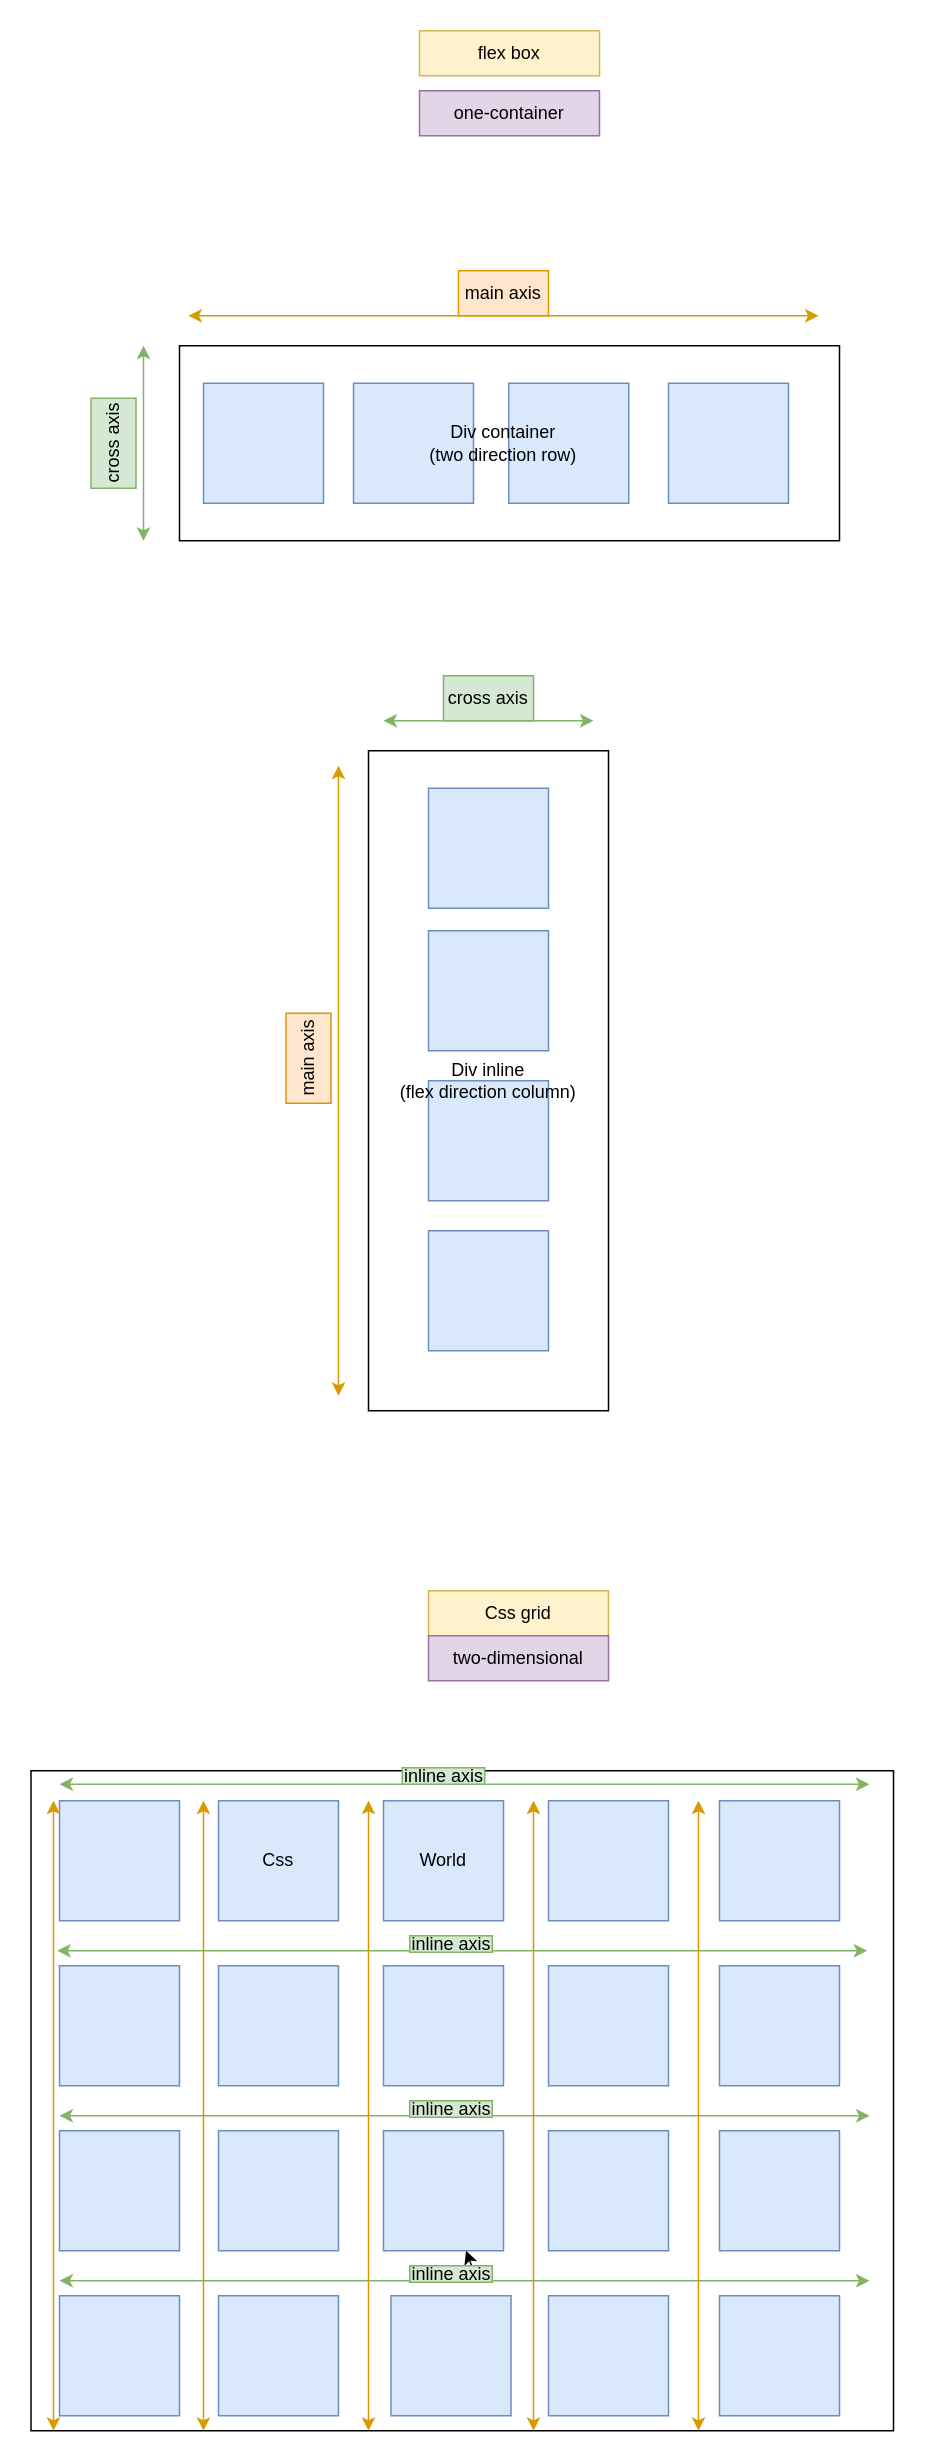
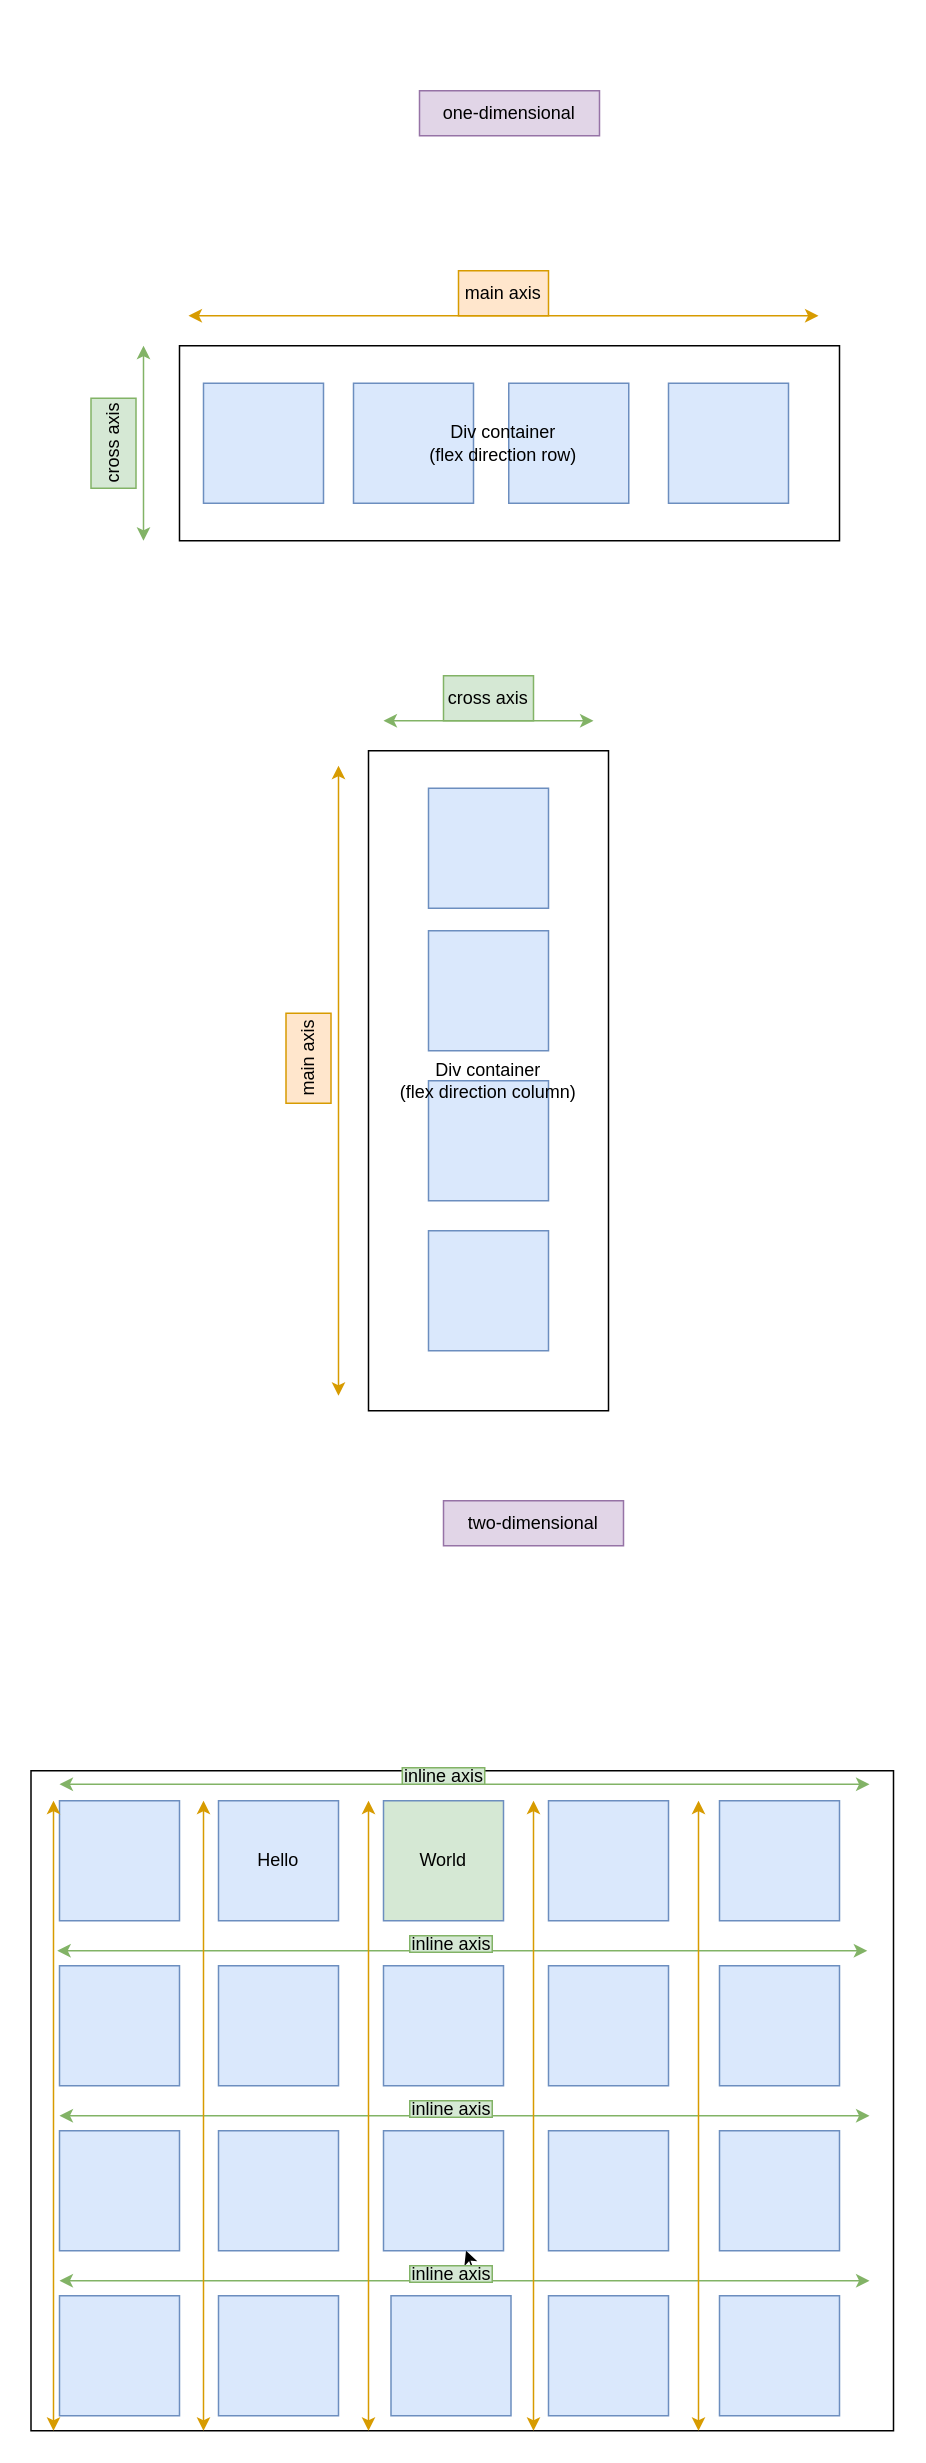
(509, 53) -> none
(509, 113) -> (509, 113)
(503, 443) -> (503, 443)
(488, 1081) -> (488, 1081)
(518, 1613) -> none
(518, 1658) -> (533, 1523)
(278, 1861) -> (278, 1861)
(443, 1861) -> (443, 1861)
